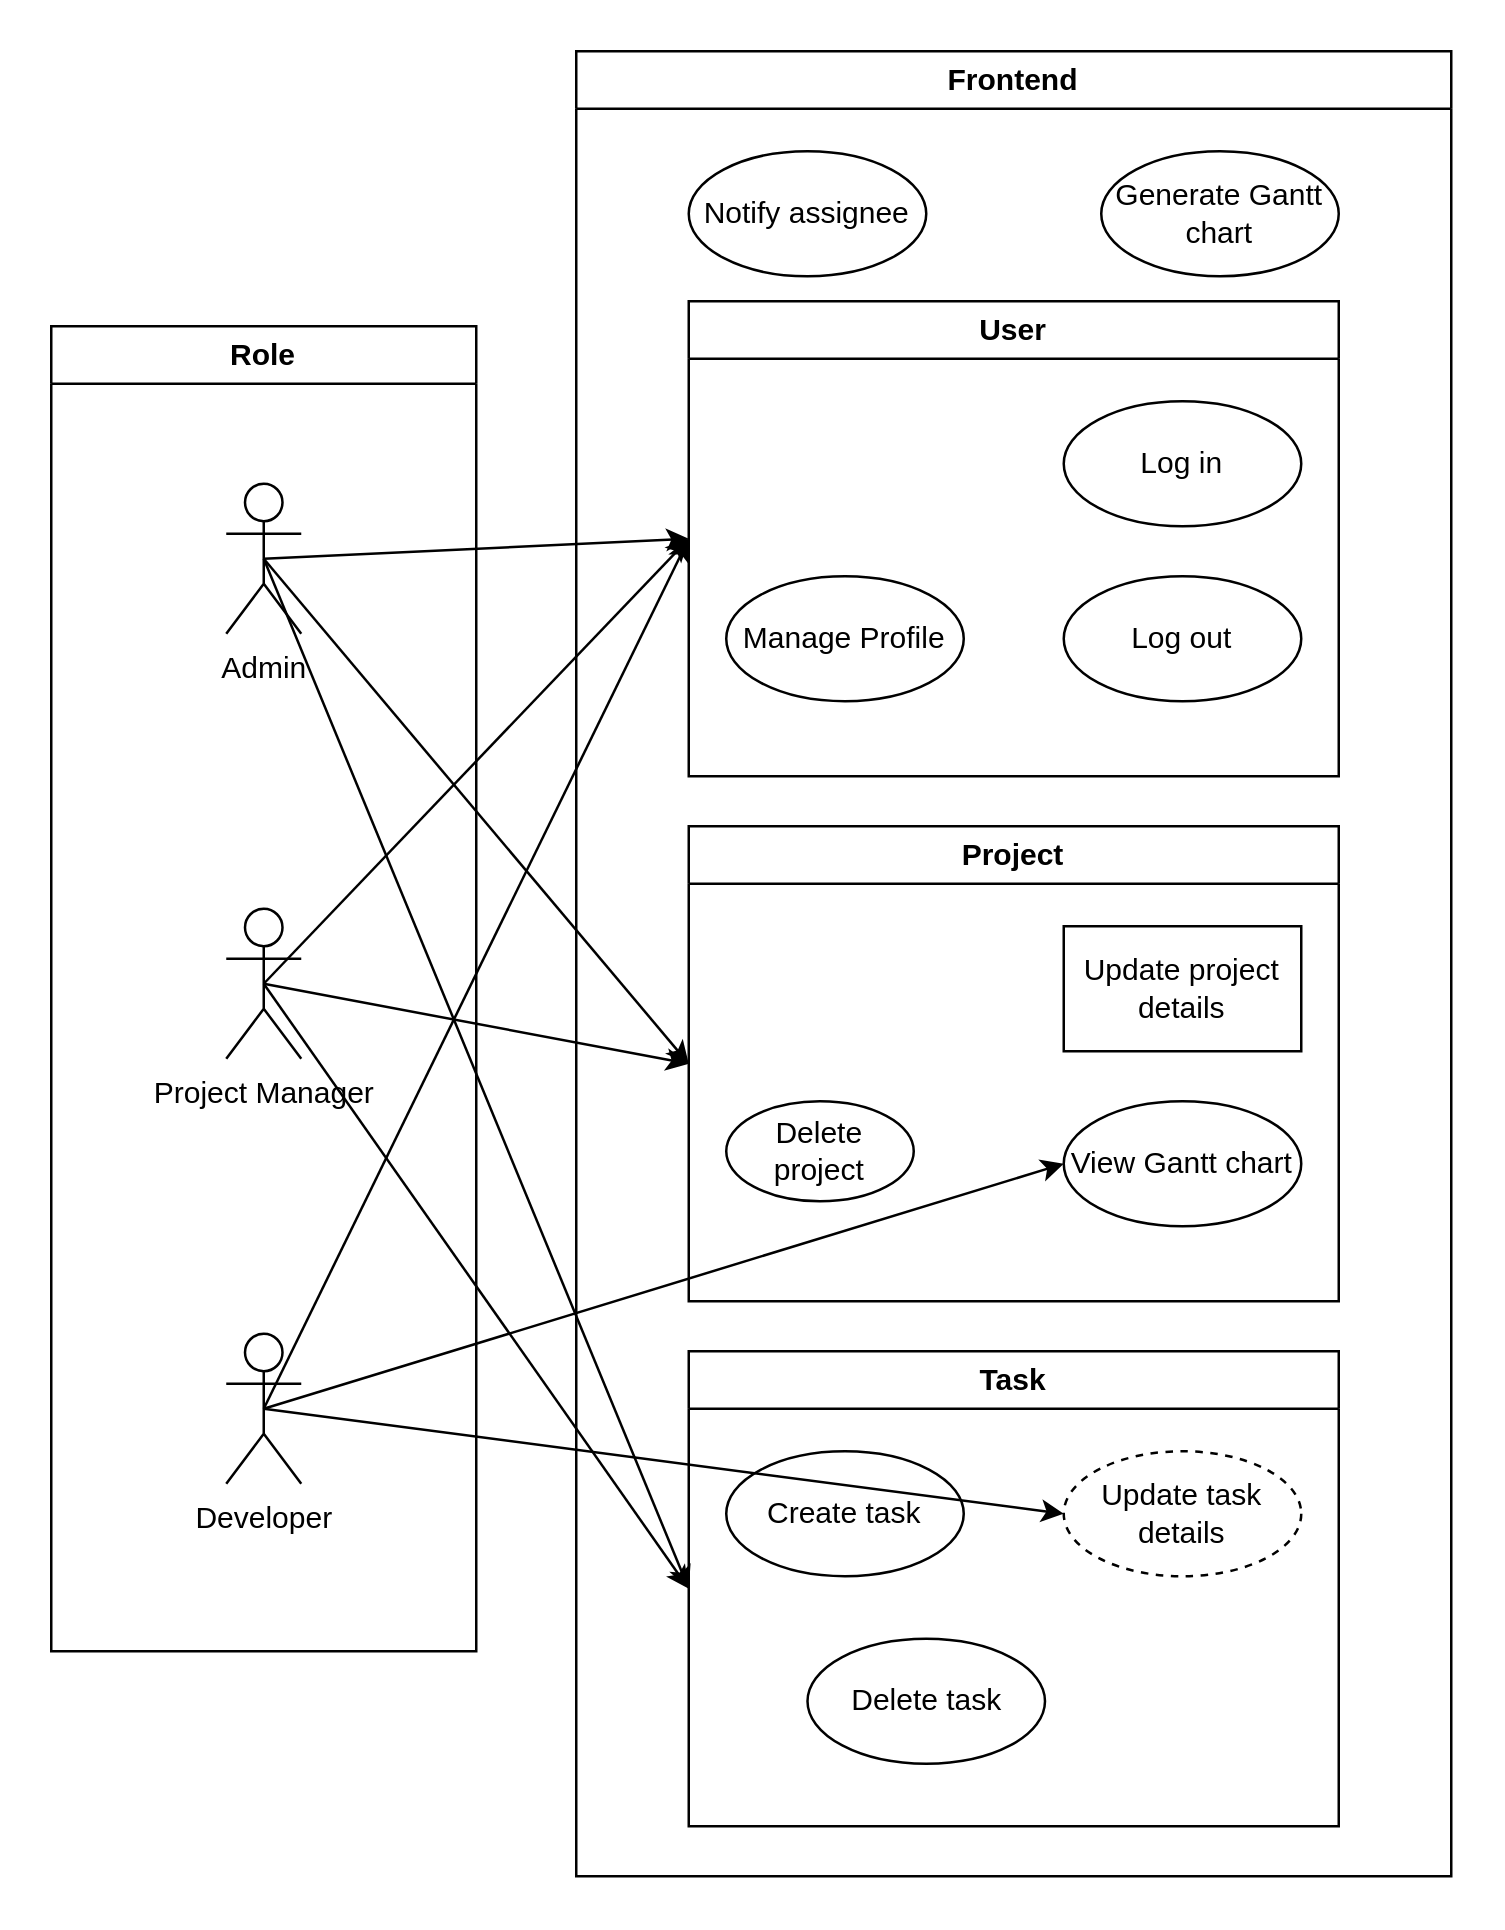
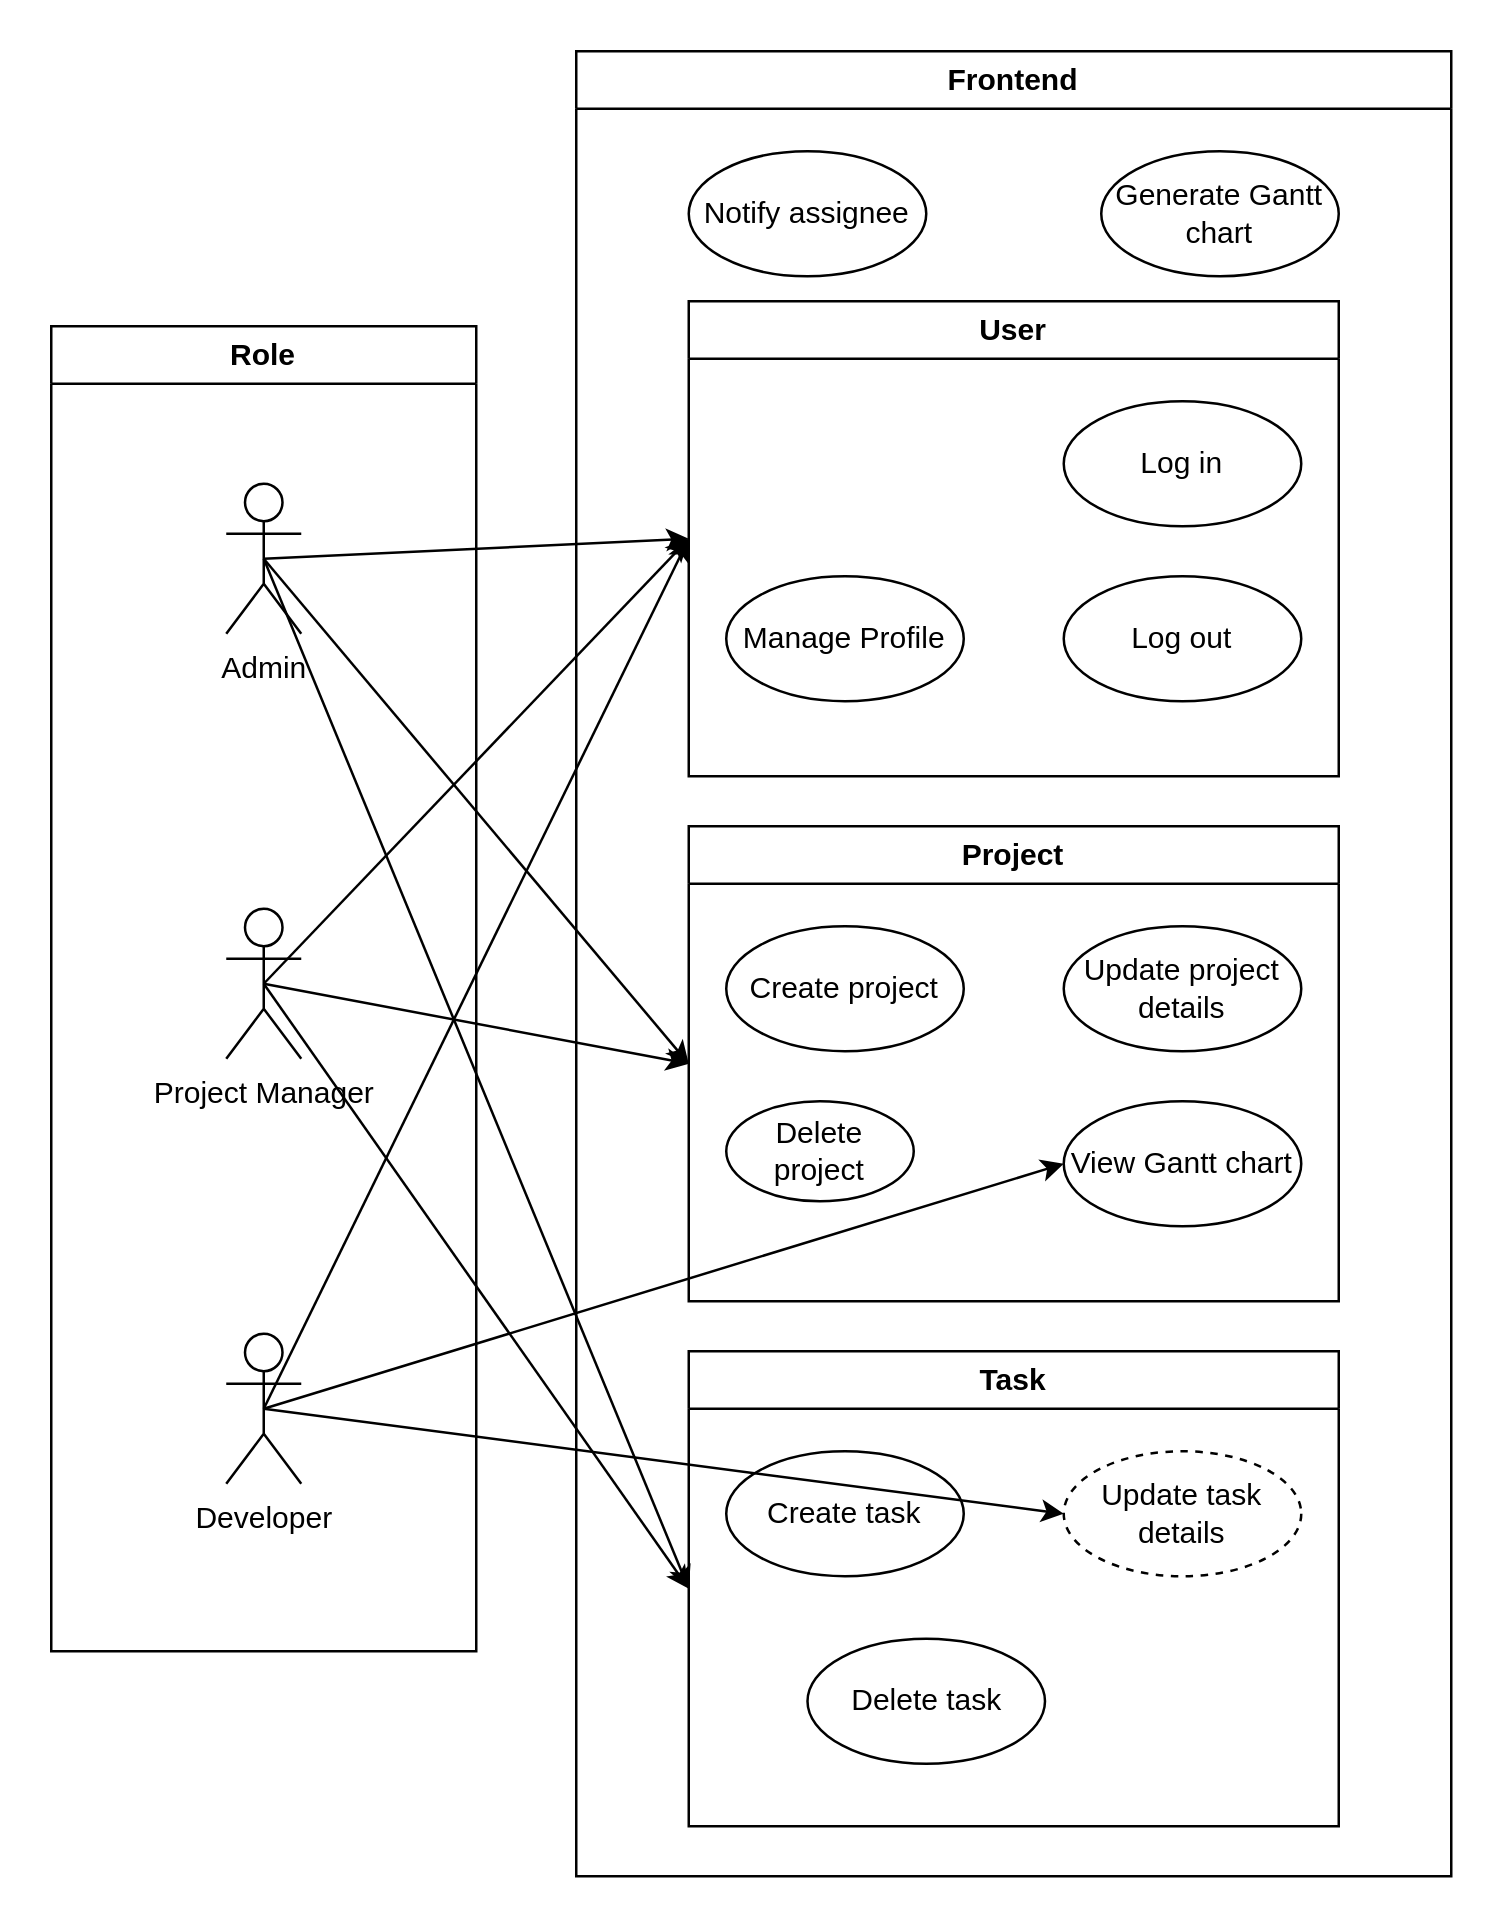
none -> (845, 989)
(1183, 989) -> (1183, 989)
